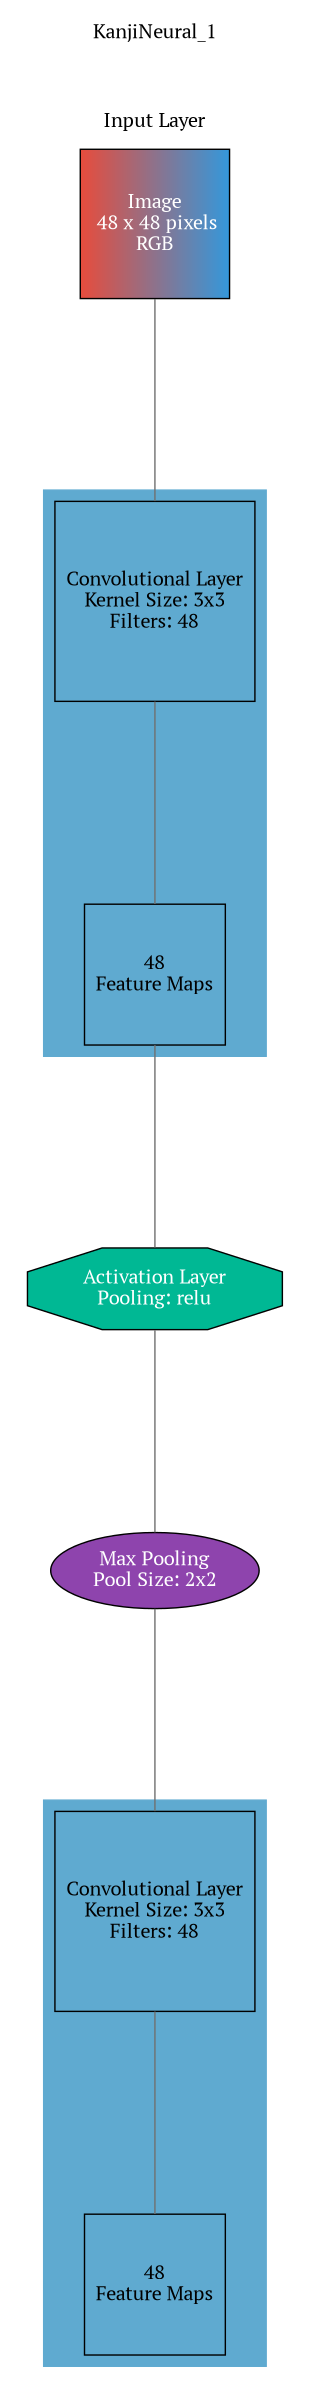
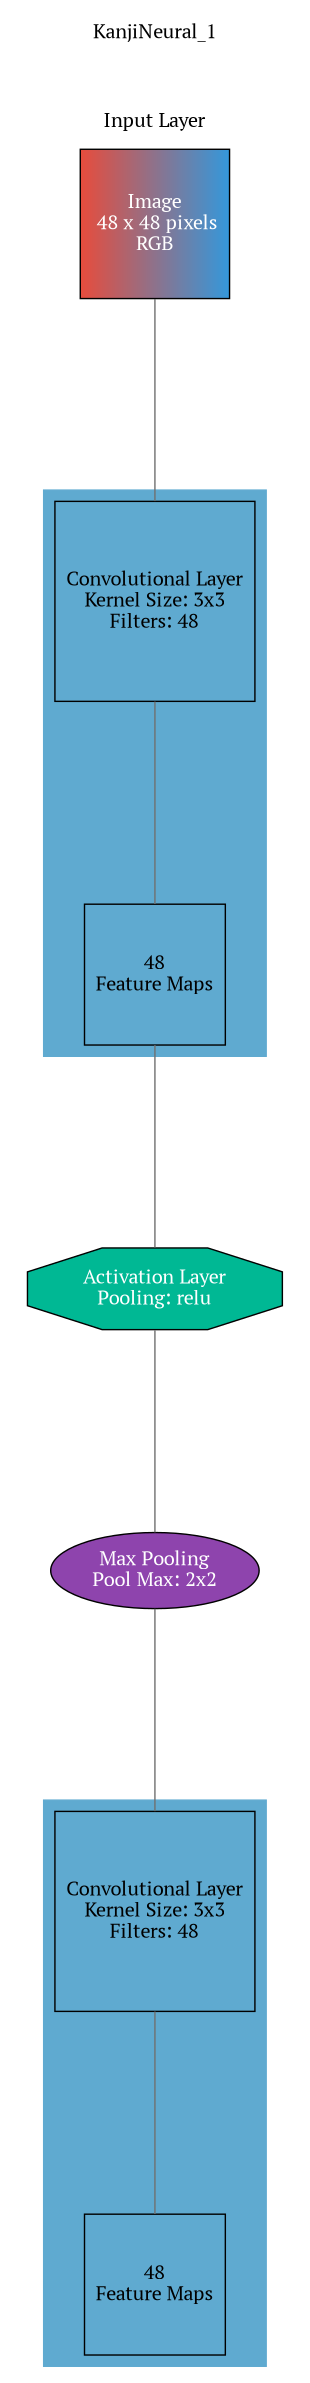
(155, 1571) -> (155, 1571)
